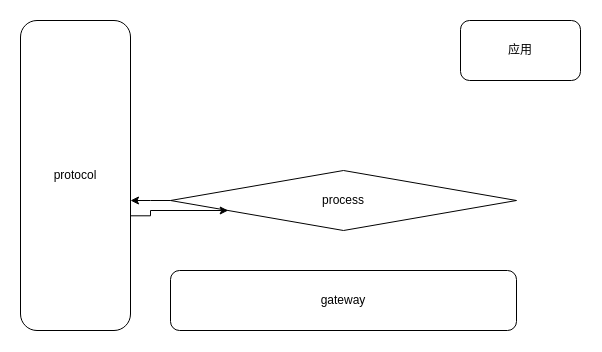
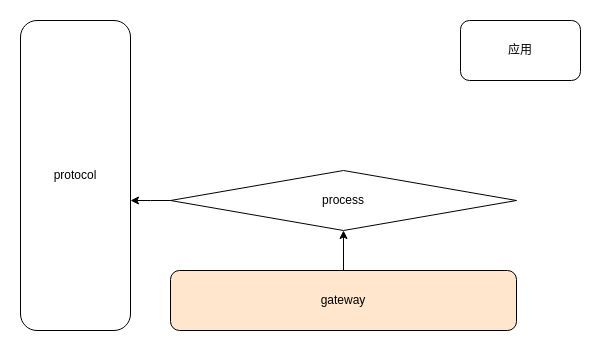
(174, 211) -> none
none -> (344, 254)
(344, 301) -> (344, 301)
